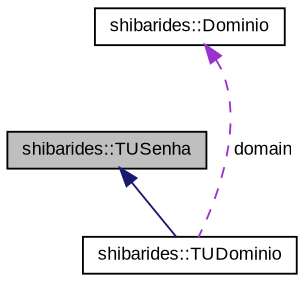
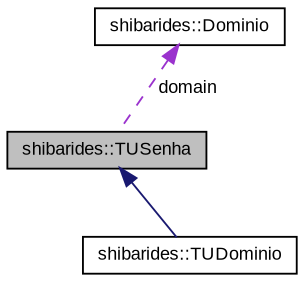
(228, 150) -> (143, 96)
